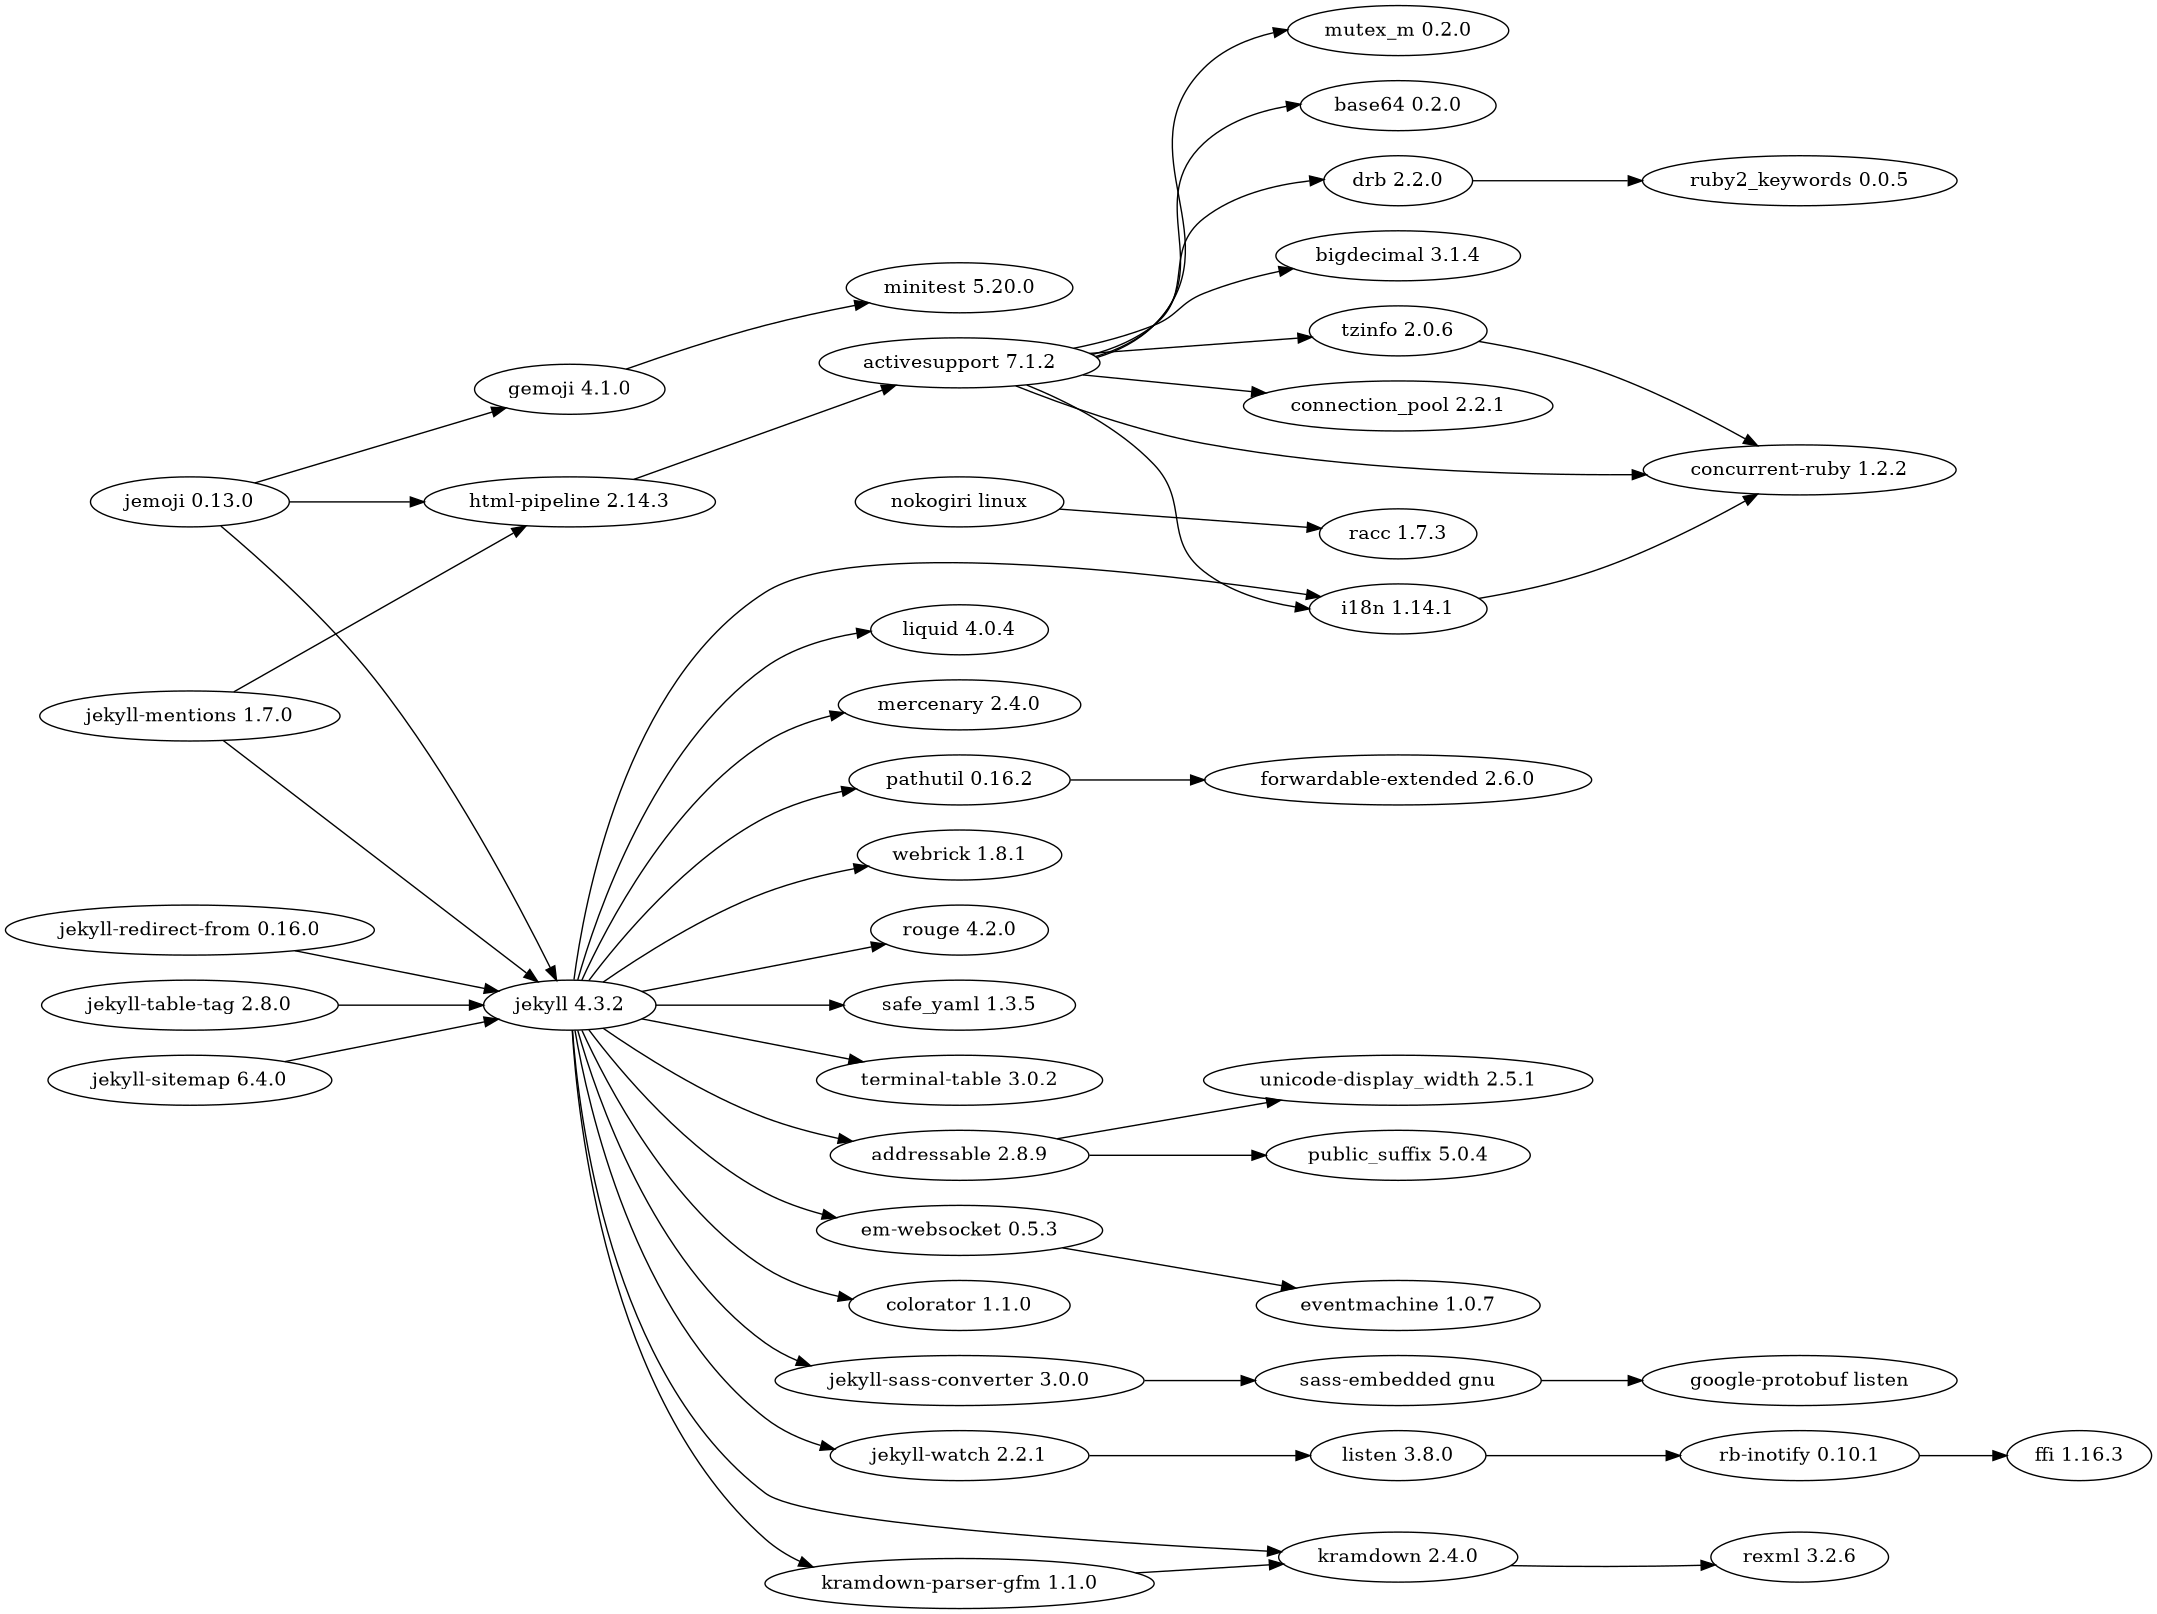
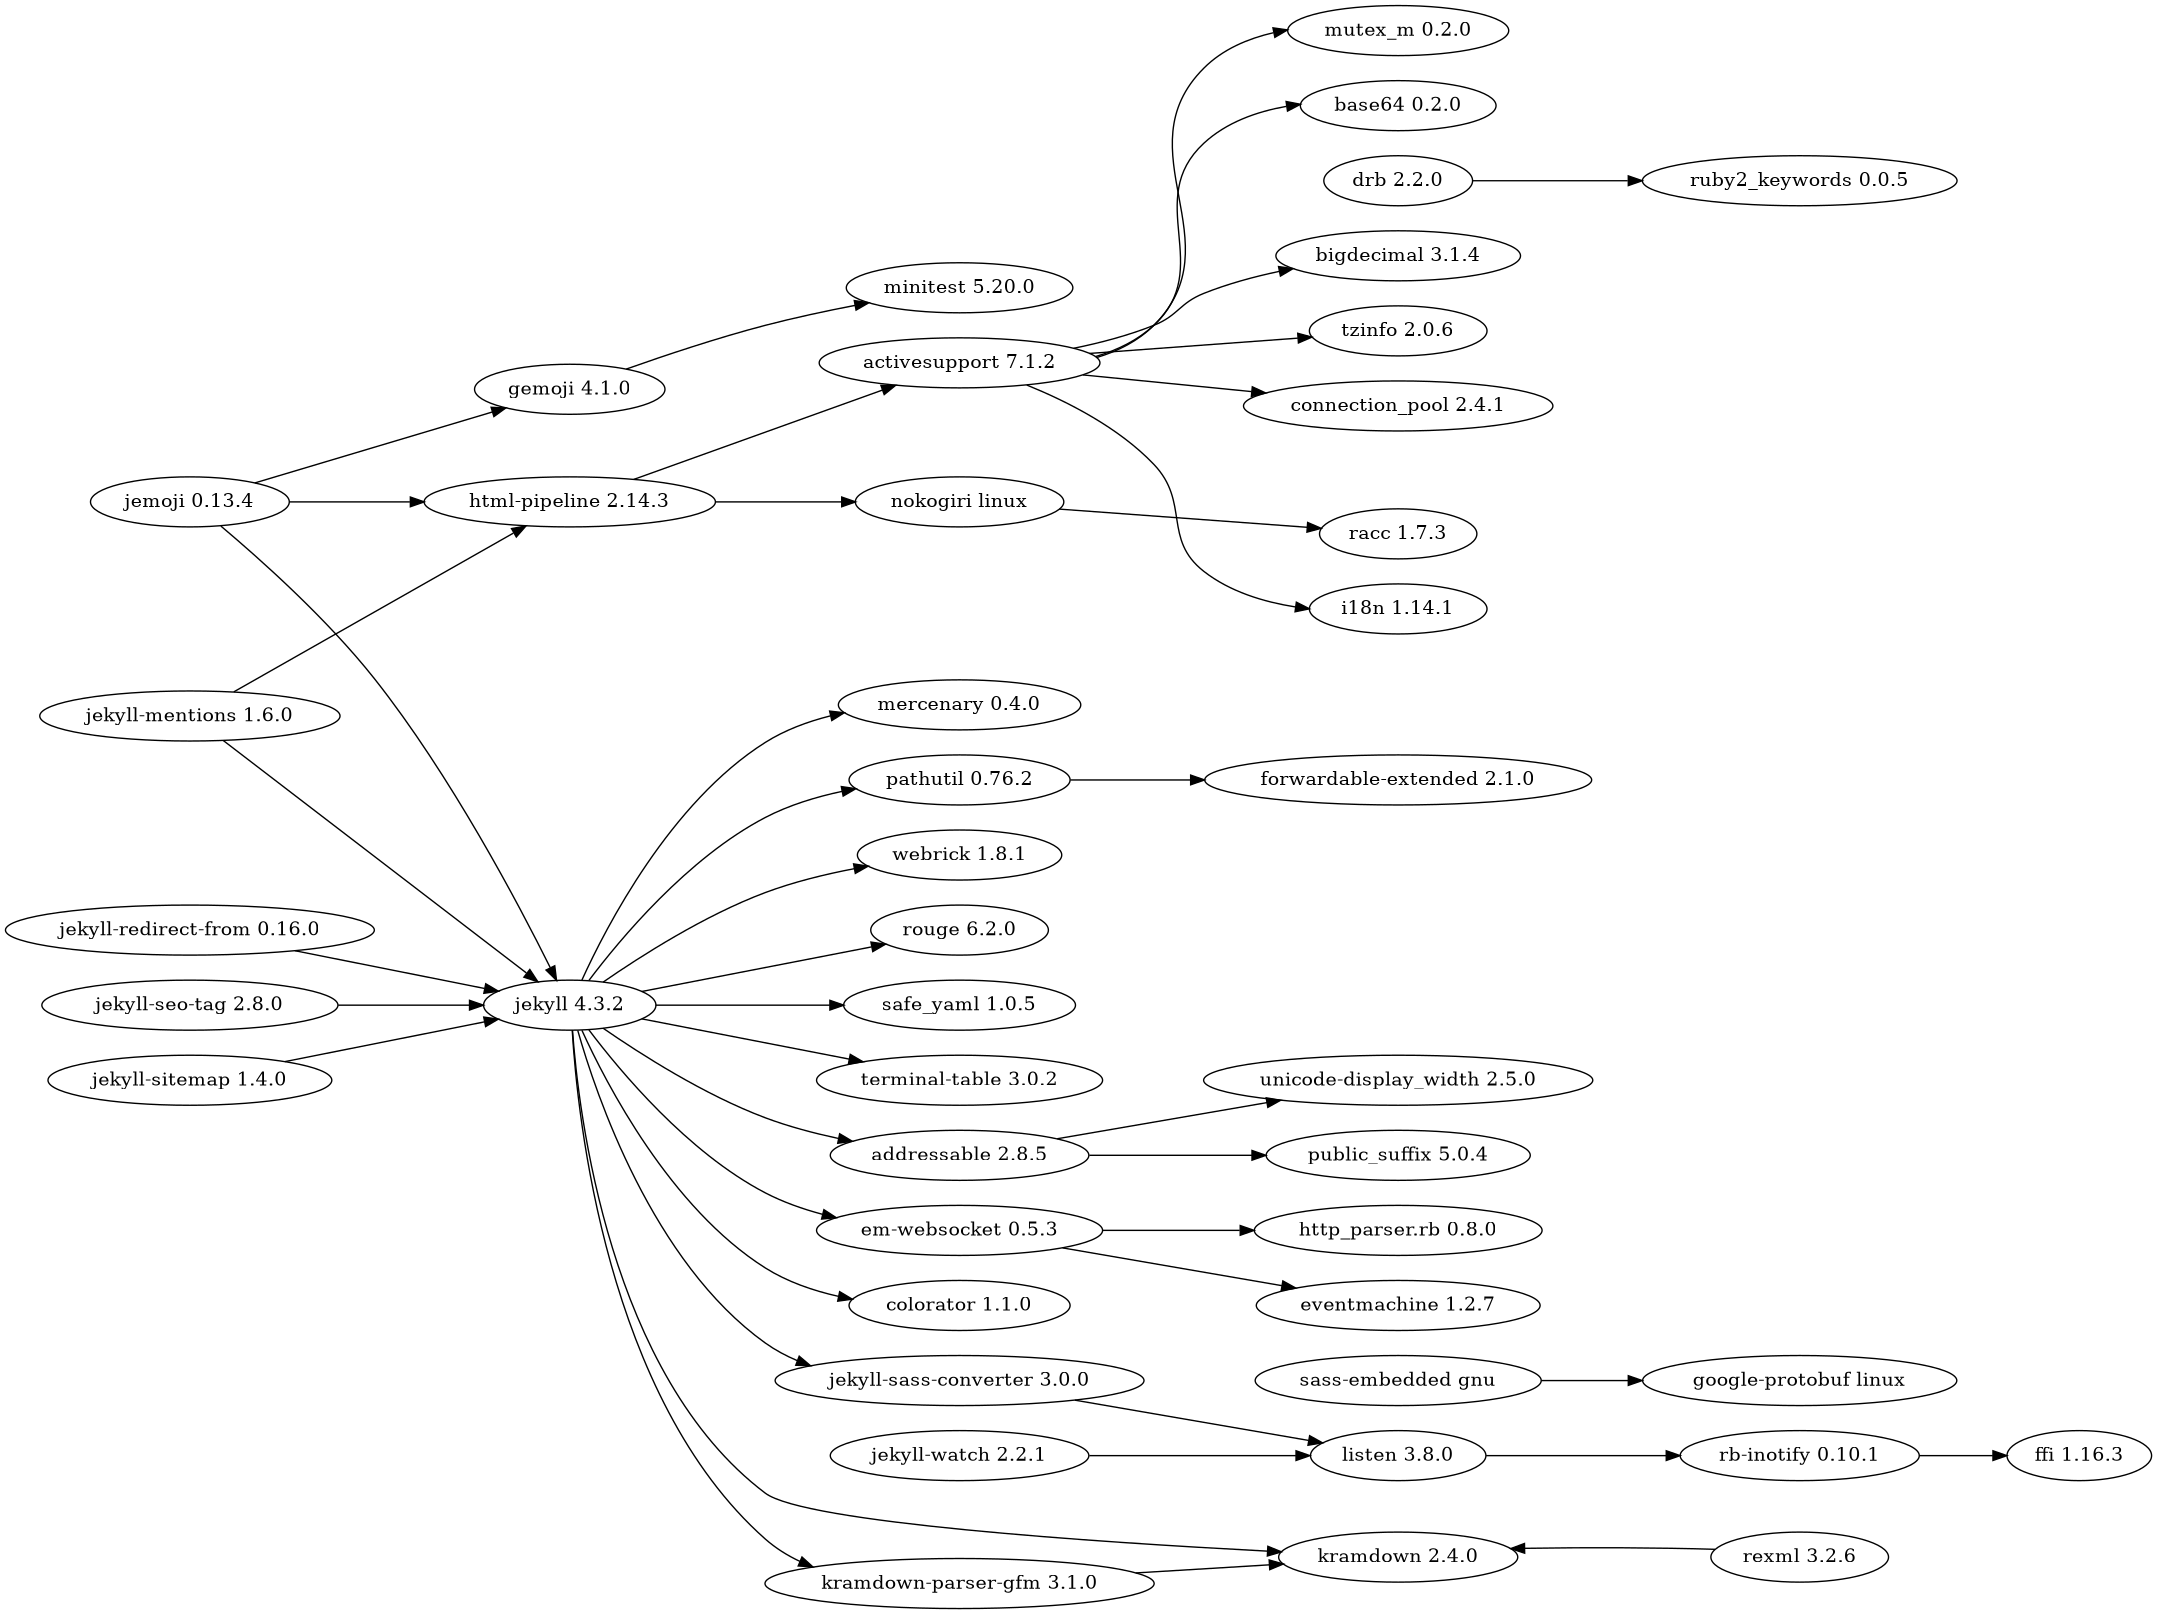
(1193, 229) -> none
(1398, 406) -> (1398, 406)
(1800, 470) -> none
(190, 502) -> (190, 502)
none -> (778, 502)
(813, 575) -> none
(960, 630) -> none
(960, 705) -> (960, 705)
(190, 716) -> (190, 716)
(960, 780) -> (960, 780)
(1398, 780) -> (1398, 780)
(960, 930) -> (960, 930)
(190, 1005) -> (190, 1005)
(960, 1005) -> (960, 1005)
(190, 1080) -> (190, 1080)
(1398, 1080) -> (1398, 1080)
(960, 1155) -> (960, 1155)
none -> (1398, 1230)
(651, 1269) -> none
(1398, 1305) -> (1398, 1305)
(1193, 1381) -> (1192, 1420)
(1800, 1381) -> (1800, 1381)
(1606, 1566) -> (1620, 1548)
(960, 1584) -> (960, 1584)
